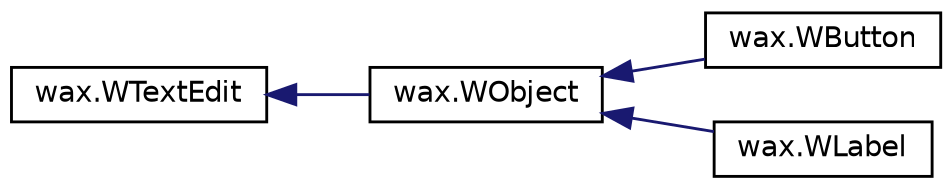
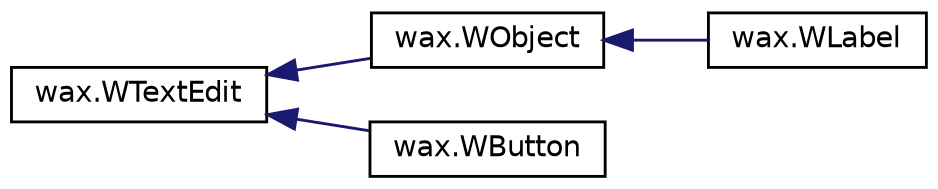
(668, 65) -> (333, 125)
